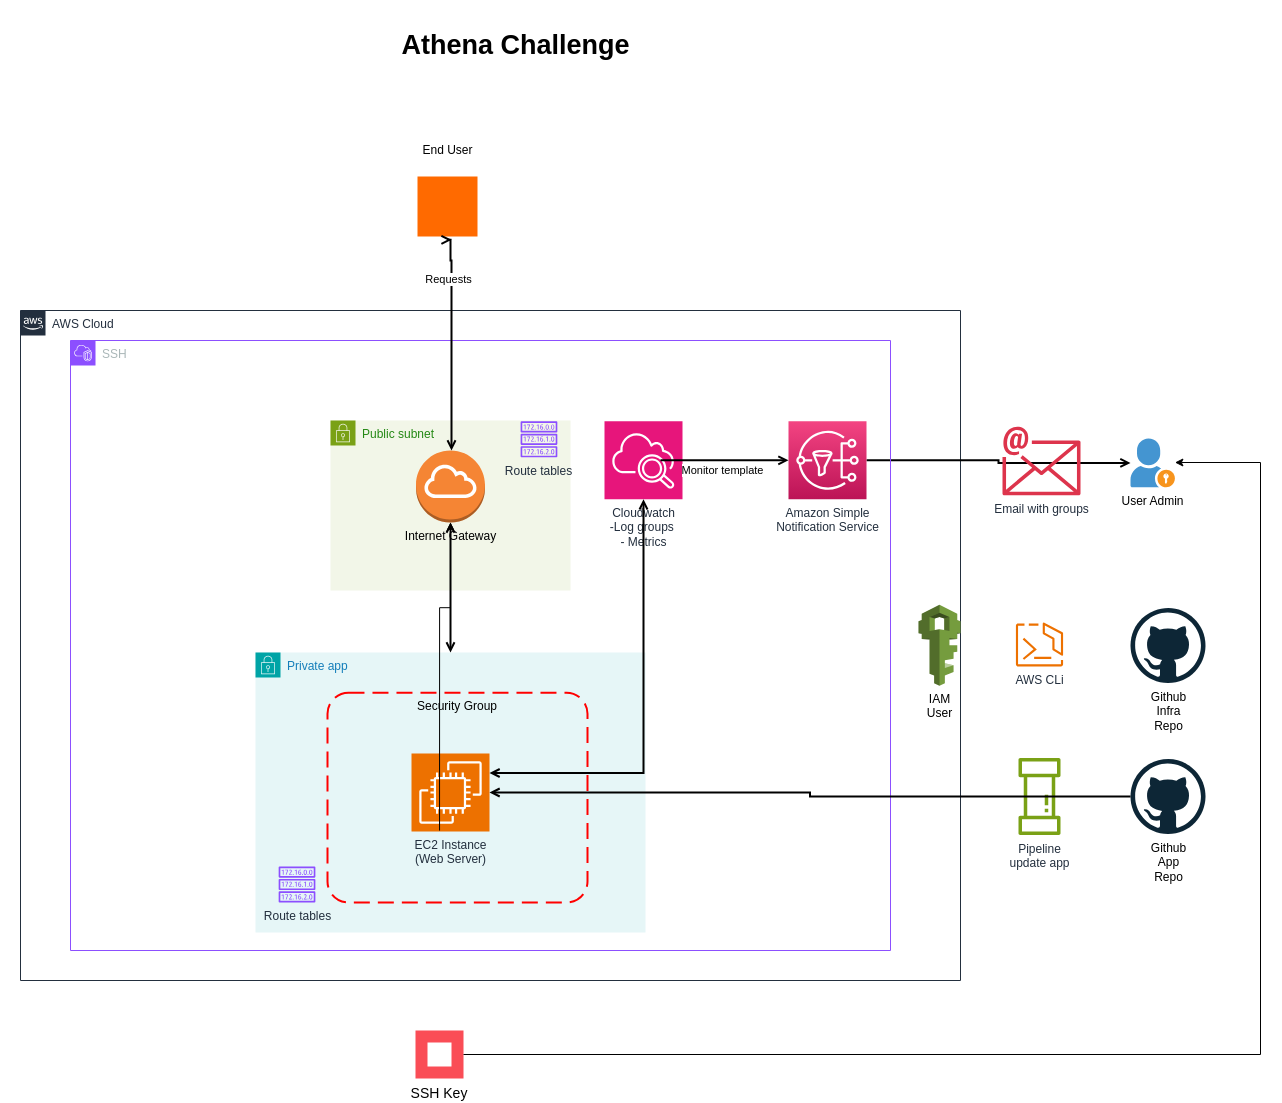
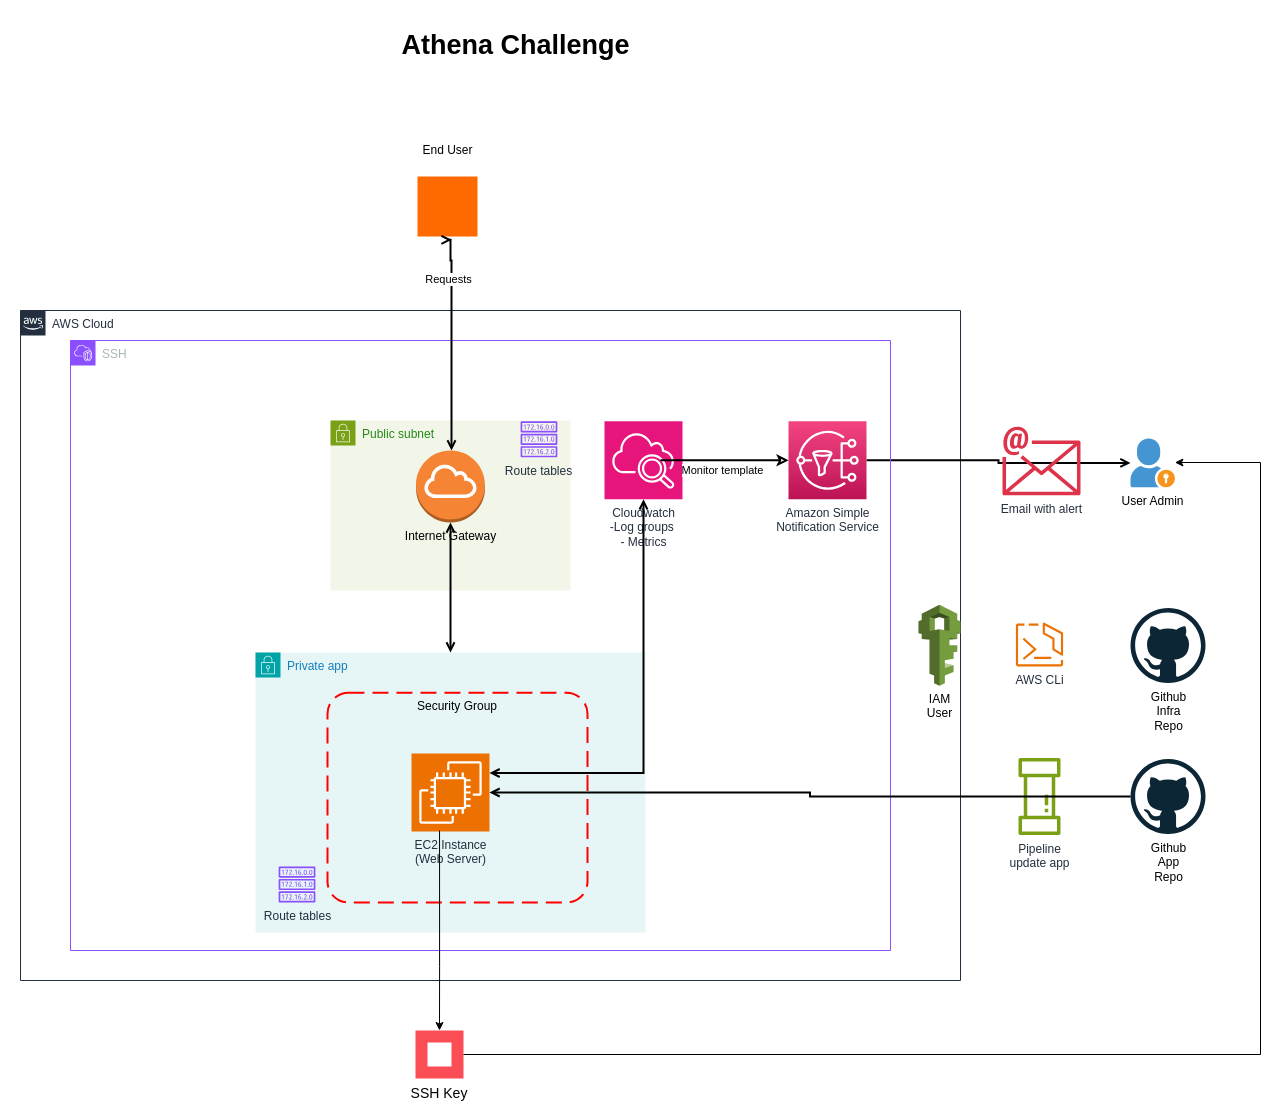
(780, 460) -> (778, 460)
(1042, 510) -> (1042, 510)
(440, 715) -> (440, 927)
